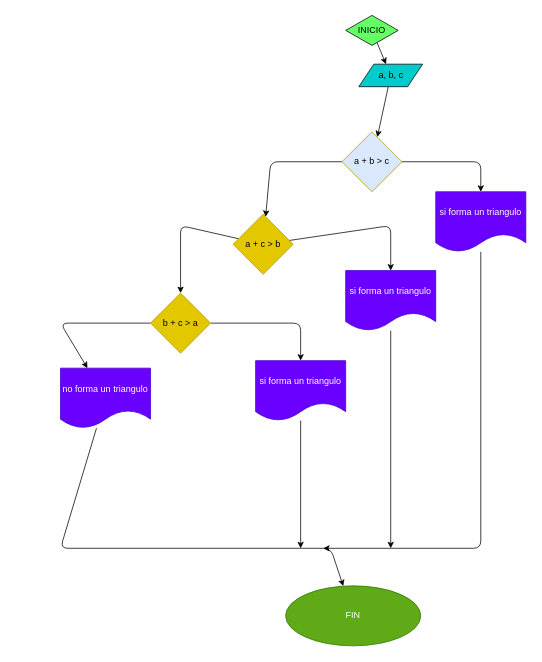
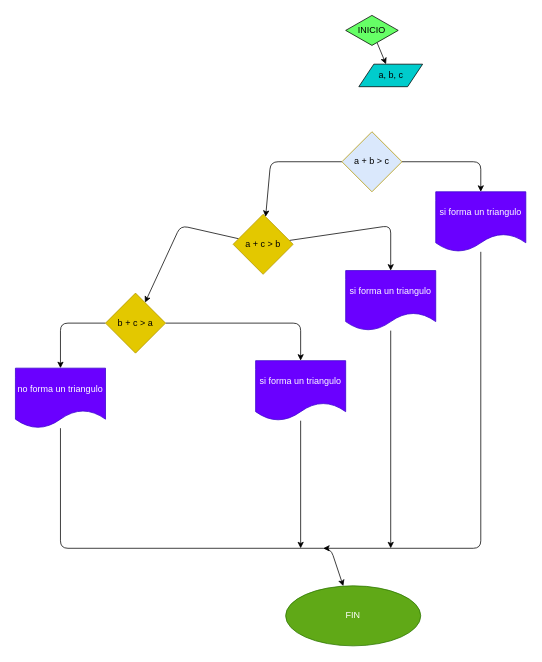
(383, 109) -> none
(180, 323) -> (135, 323)
(105, 398) -> (60, 398)
